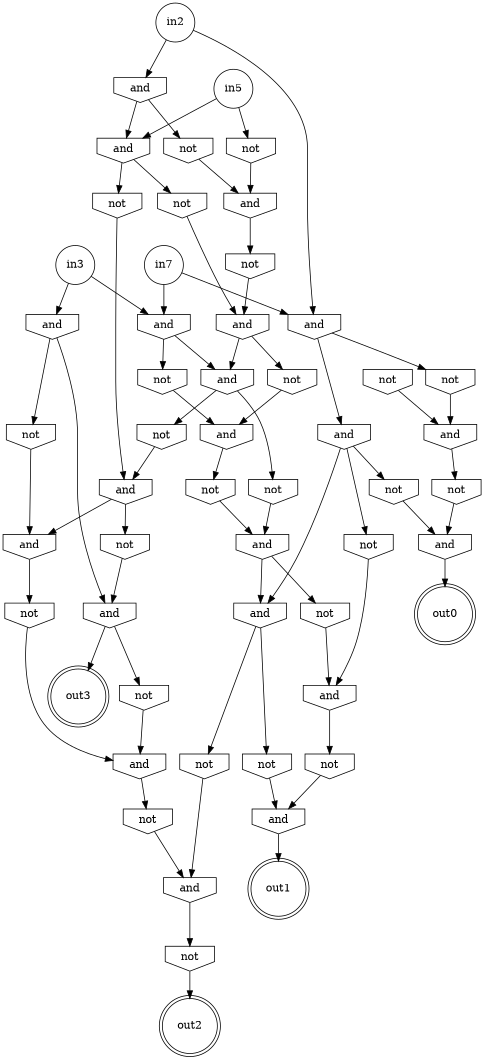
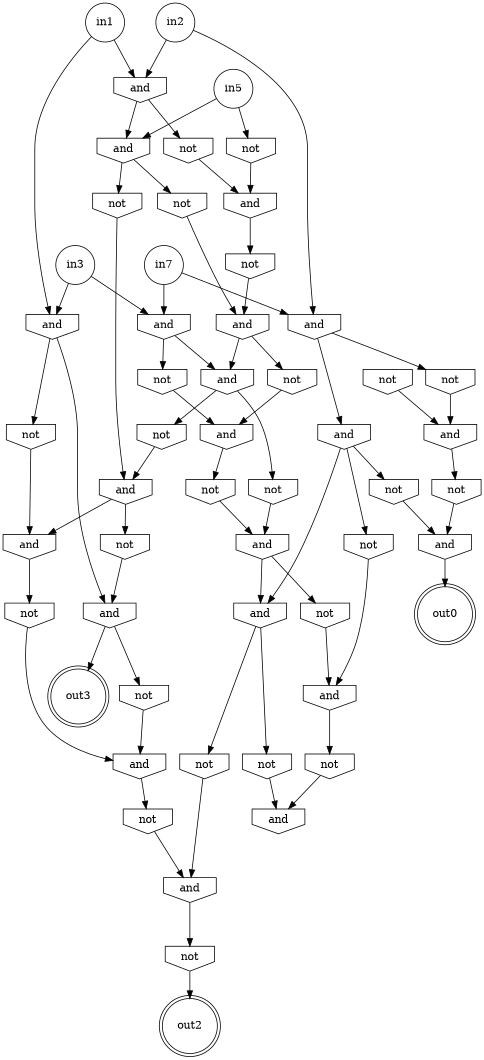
none -> (105, 23)
(278, 889) -> none
